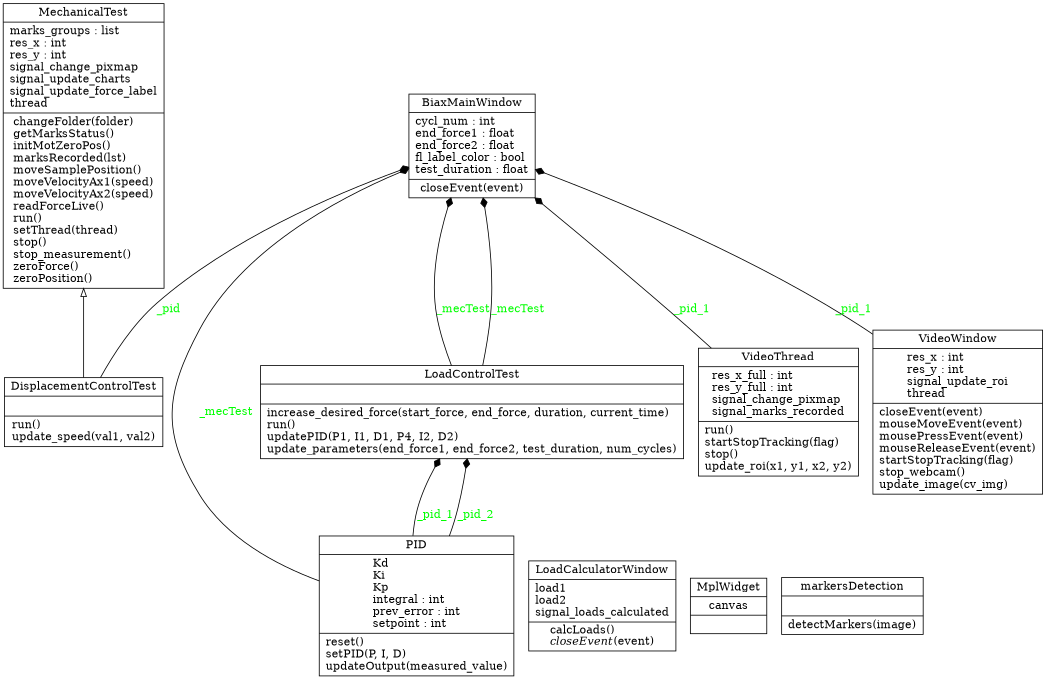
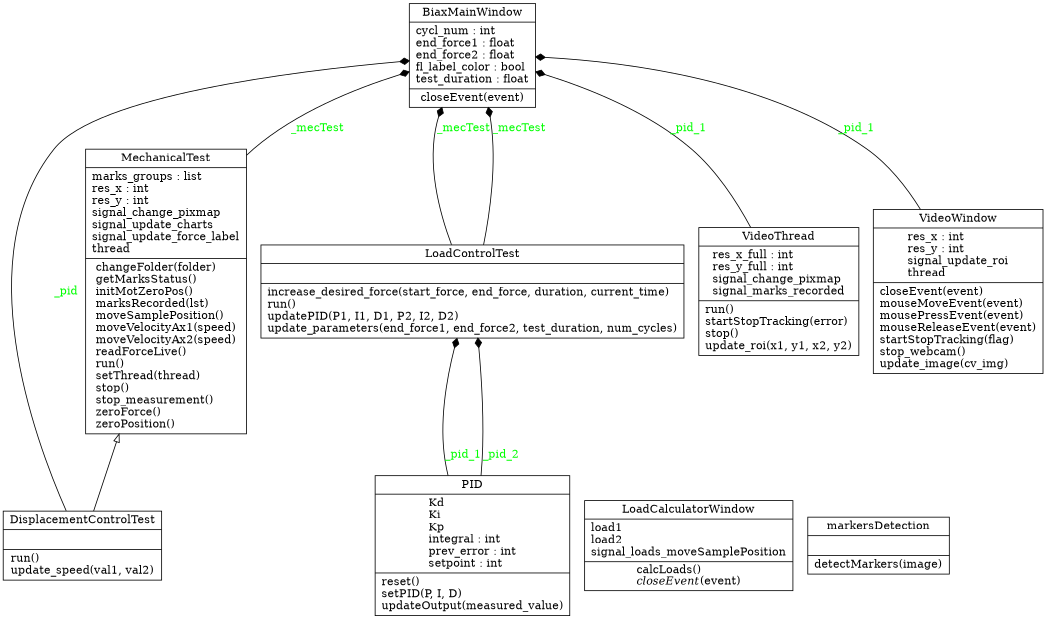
(185, 360) -> (319, 107)
(363, 437) -> (363, 316)
(772, 442) -> (777, 322)
(729, 606) -> none
(602, 612) -> (689, 552)
